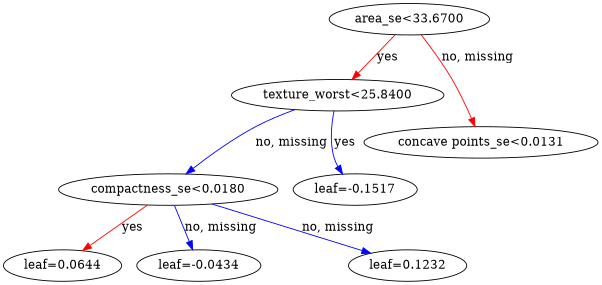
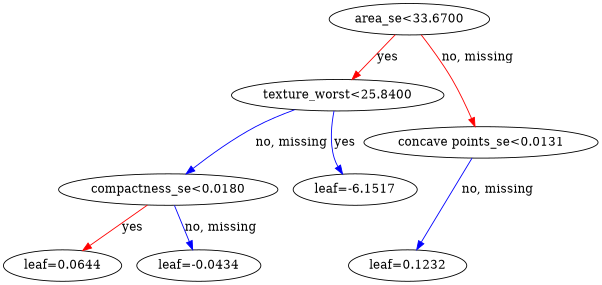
(355, 190) -> (355, 190)
(287, 227) -> (447, 200)
